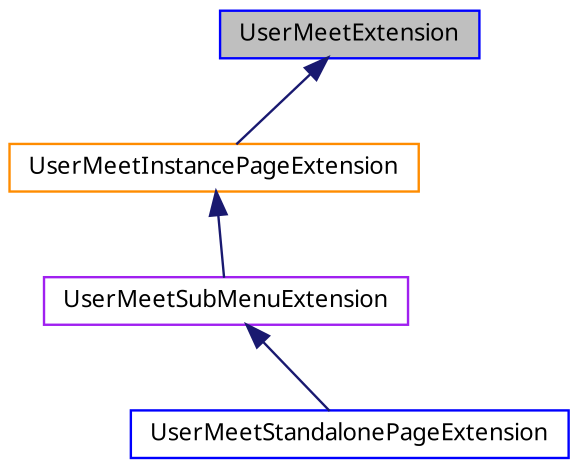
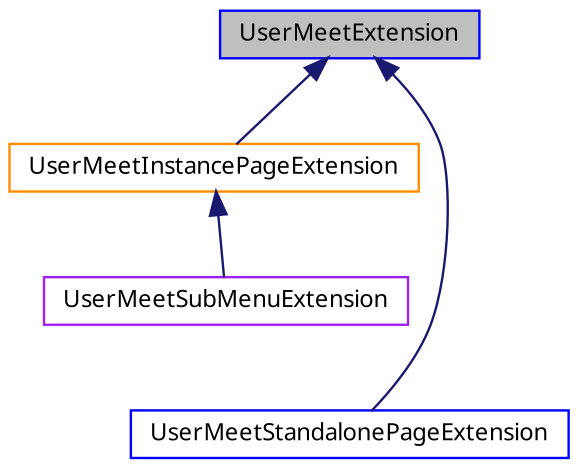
(297, 377) -> (446, 245)
